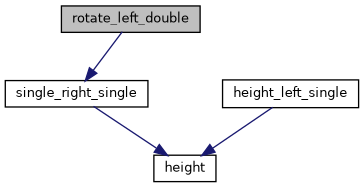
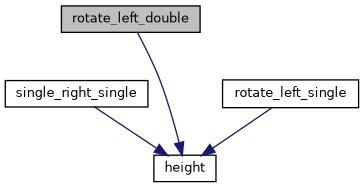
(108, 51) -> (162, 86)
(291, 94) -> (291, 94)
